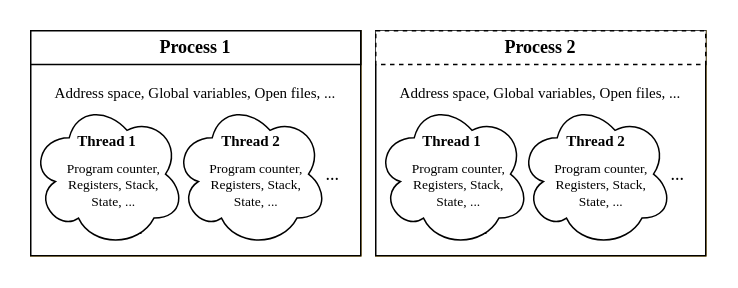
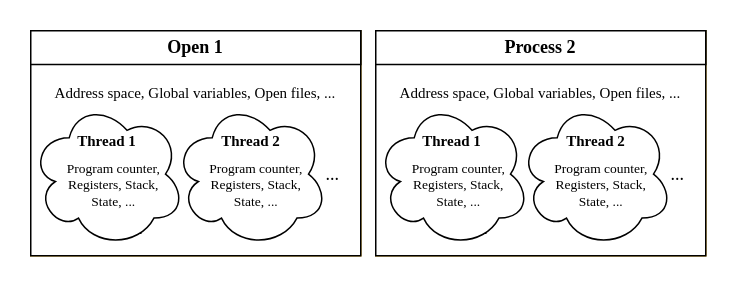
(196, 47) -> (196, 47)
(541, 48) -> (541, 48)
